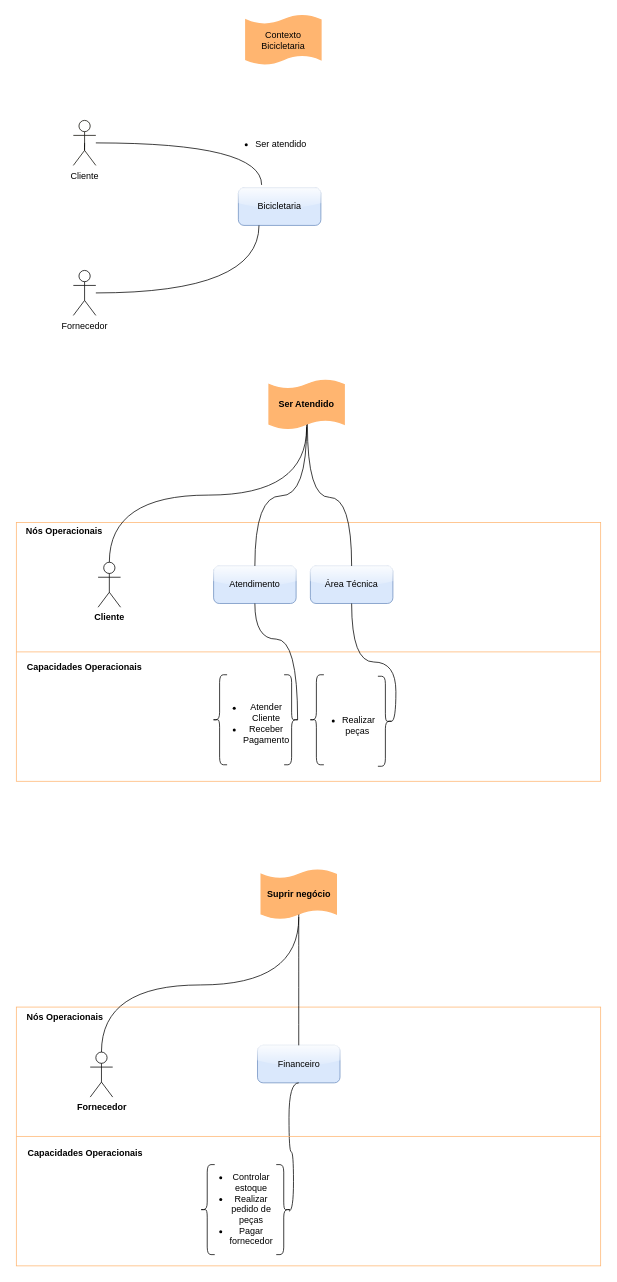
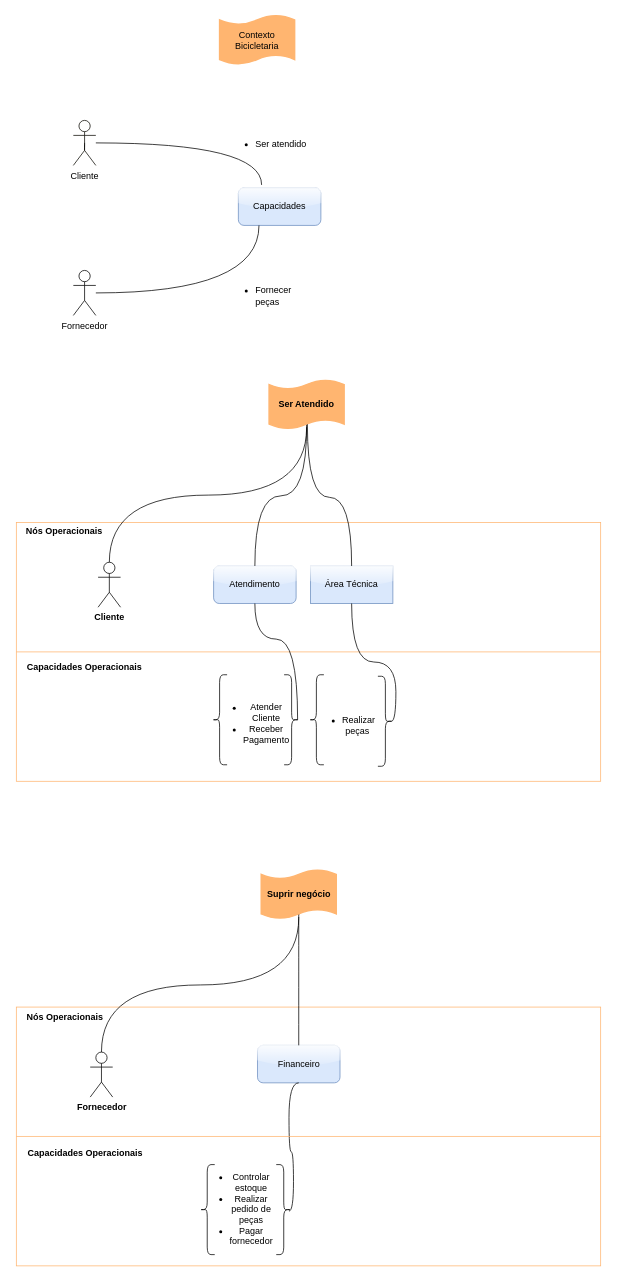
(283, 40) -> (257, 40)
(279, 207) -> (279, 207)
none -> (269, 296)
(351, 585) -> (351, 585)
